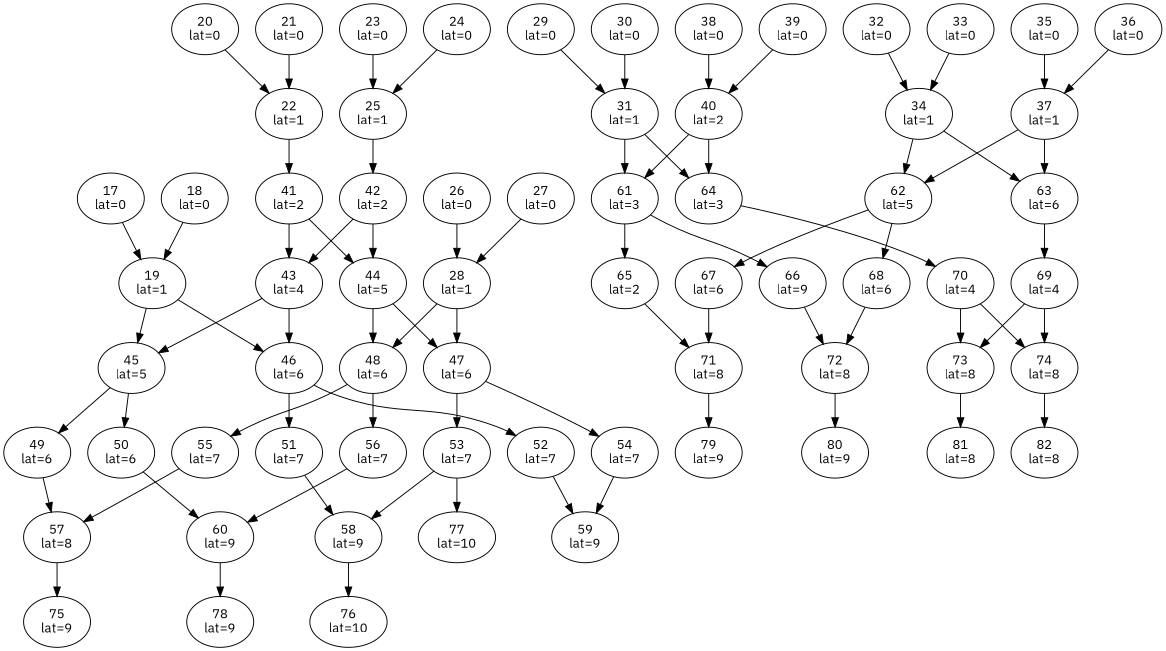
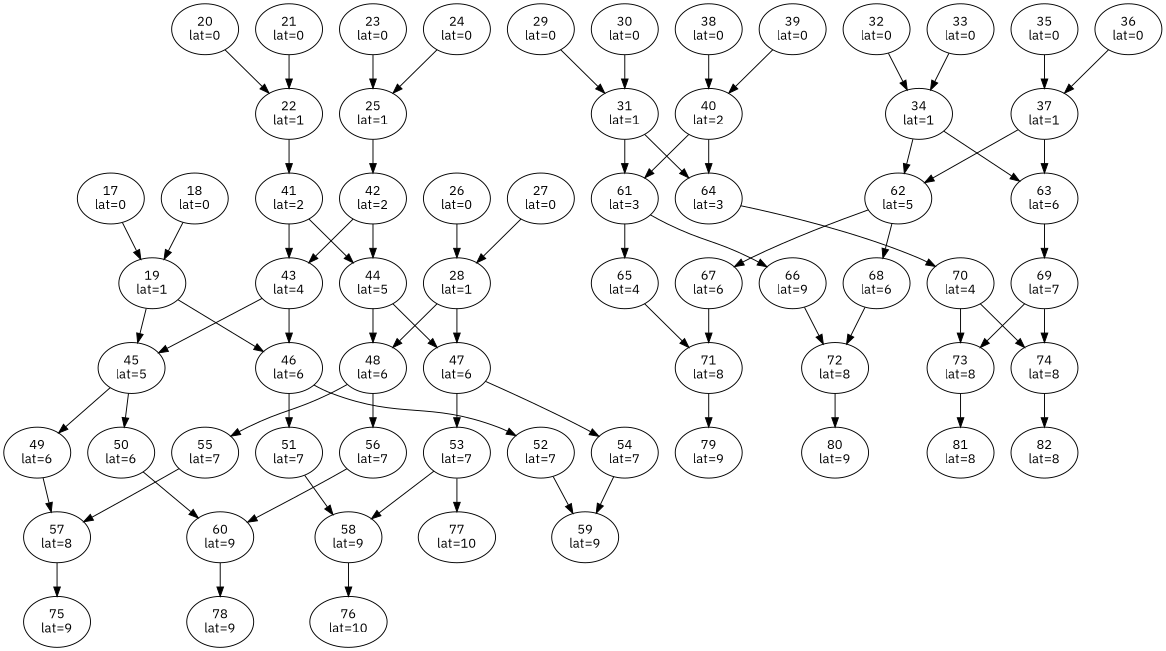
(625, 283) -> (625, 283)
(1045, 283) -> (1045, 283)
